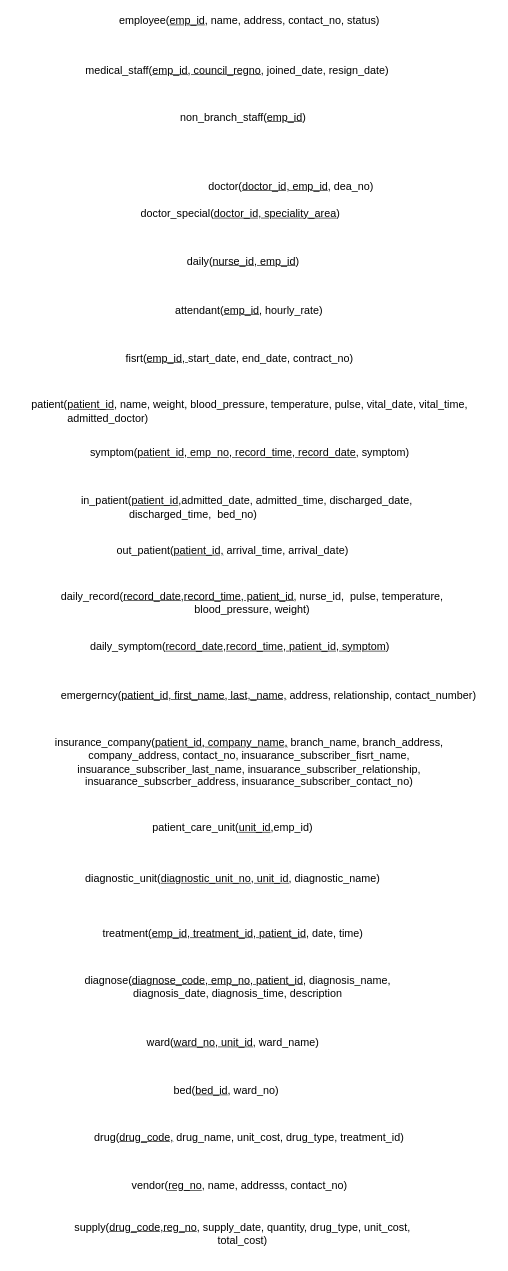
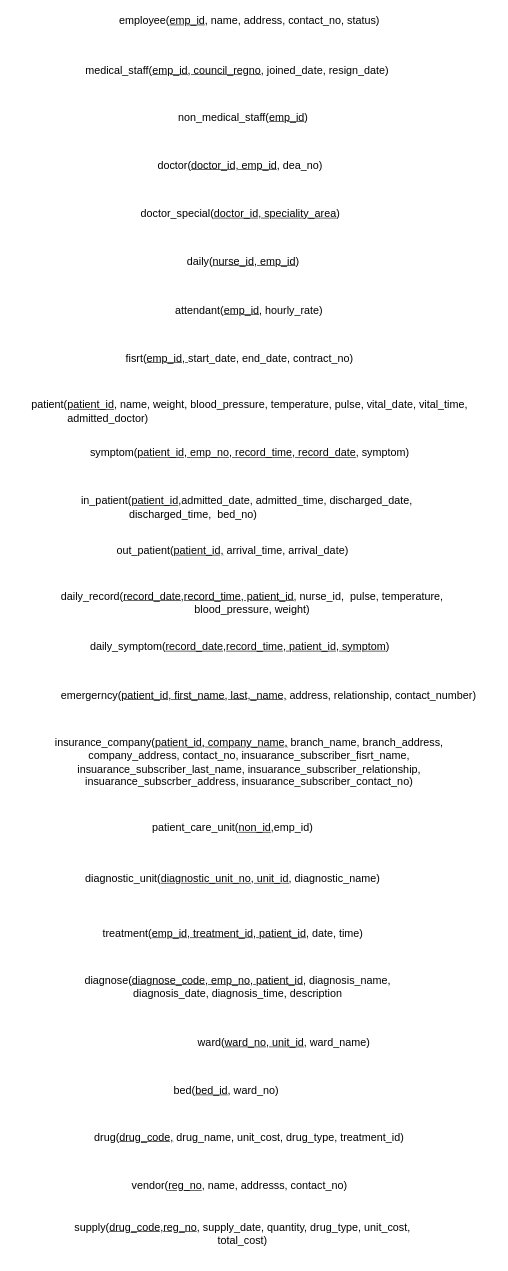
(243, 117) -> (243, 117)
(291, 186) -> (240, 165)
(233, 828) -> (233, 828)
(233, 1043) -> (284, 1043)
